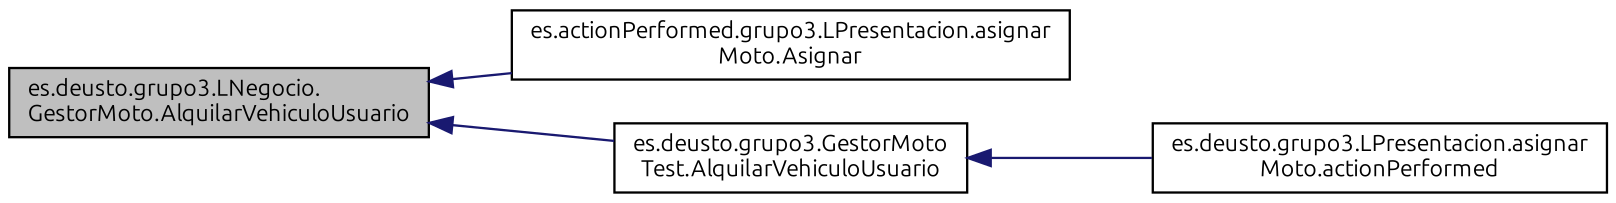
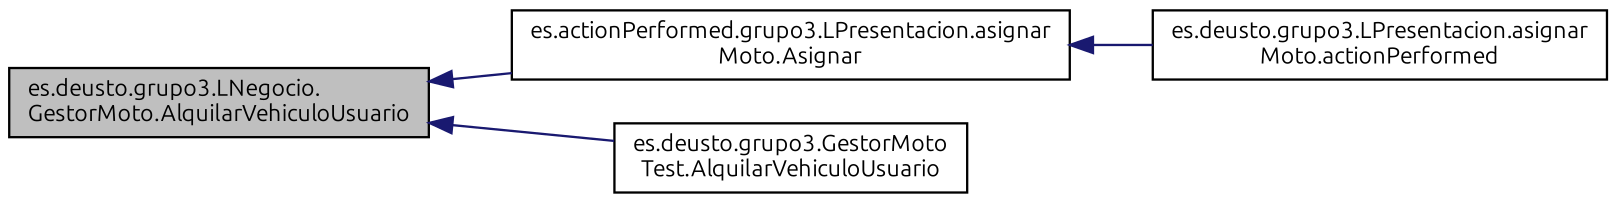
(1071, 158) -> (1123, 45)
